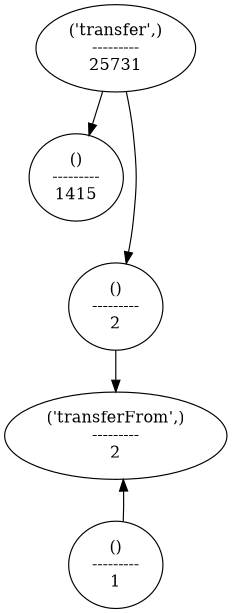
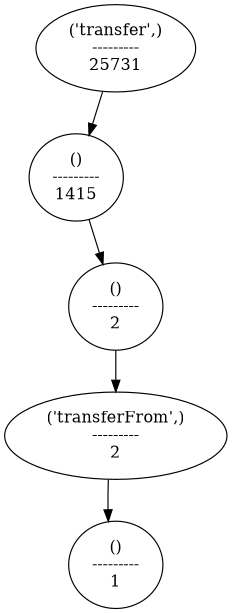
(136, 172) -> (94, 236)
(124, 506) -> (108, 495)
